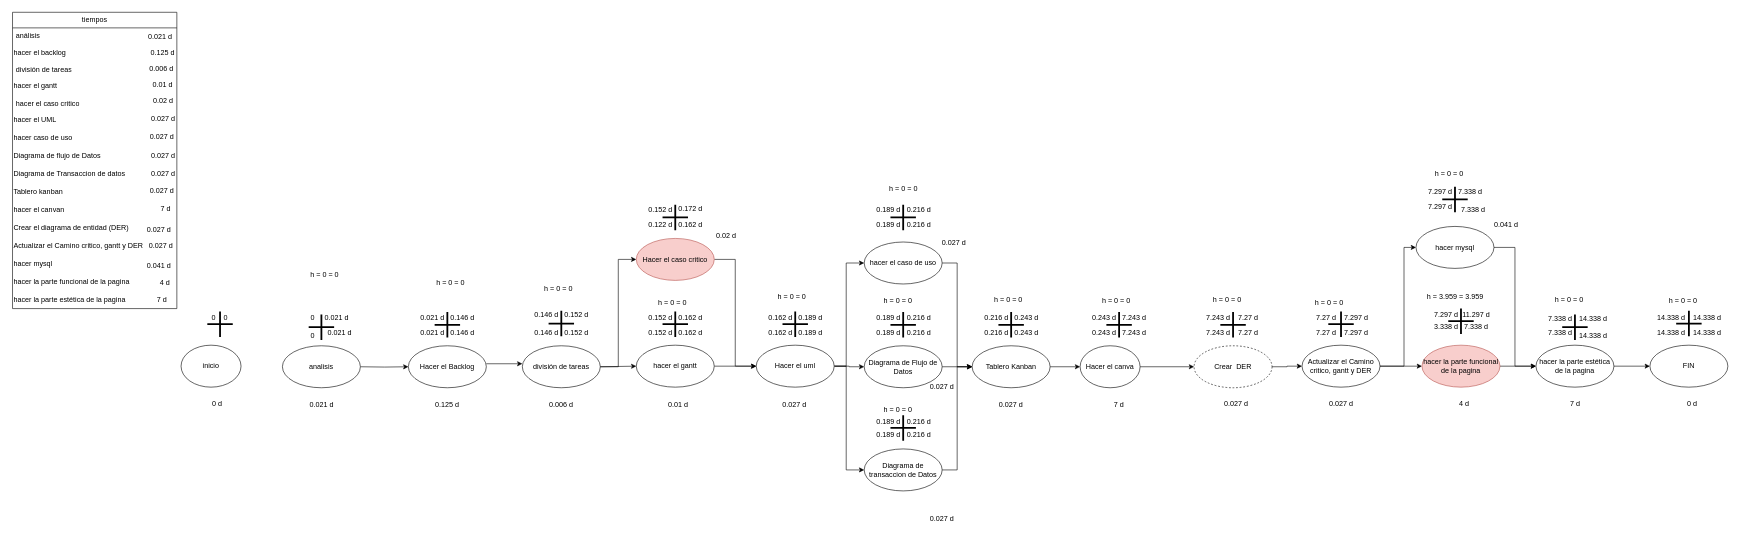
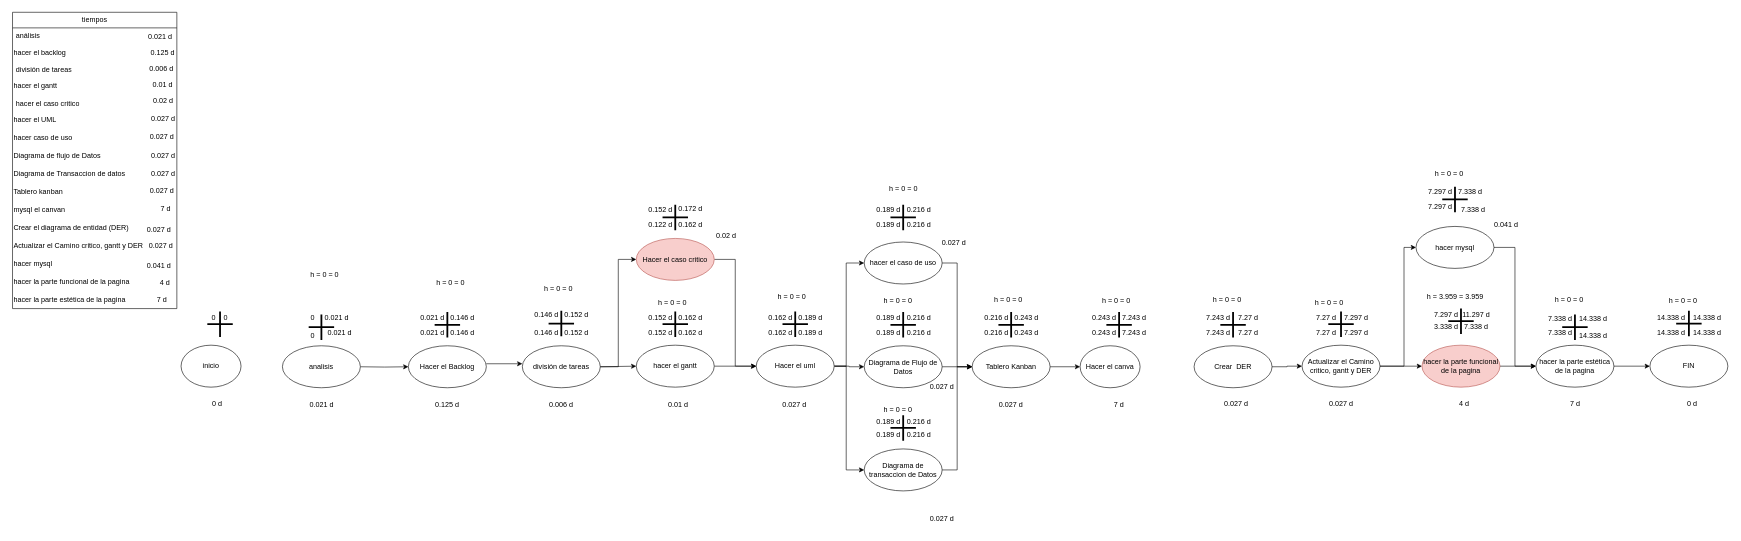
(41, 210) -> (40, 210)
(1188, 367) -> none
(1233, 367) -> (1233, 367)
